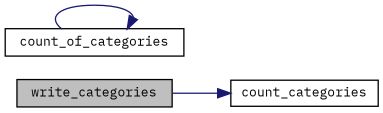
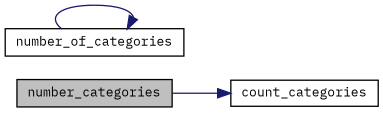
(95, 42) -> (95, 42)
(95, 93) -> (95, 93)
